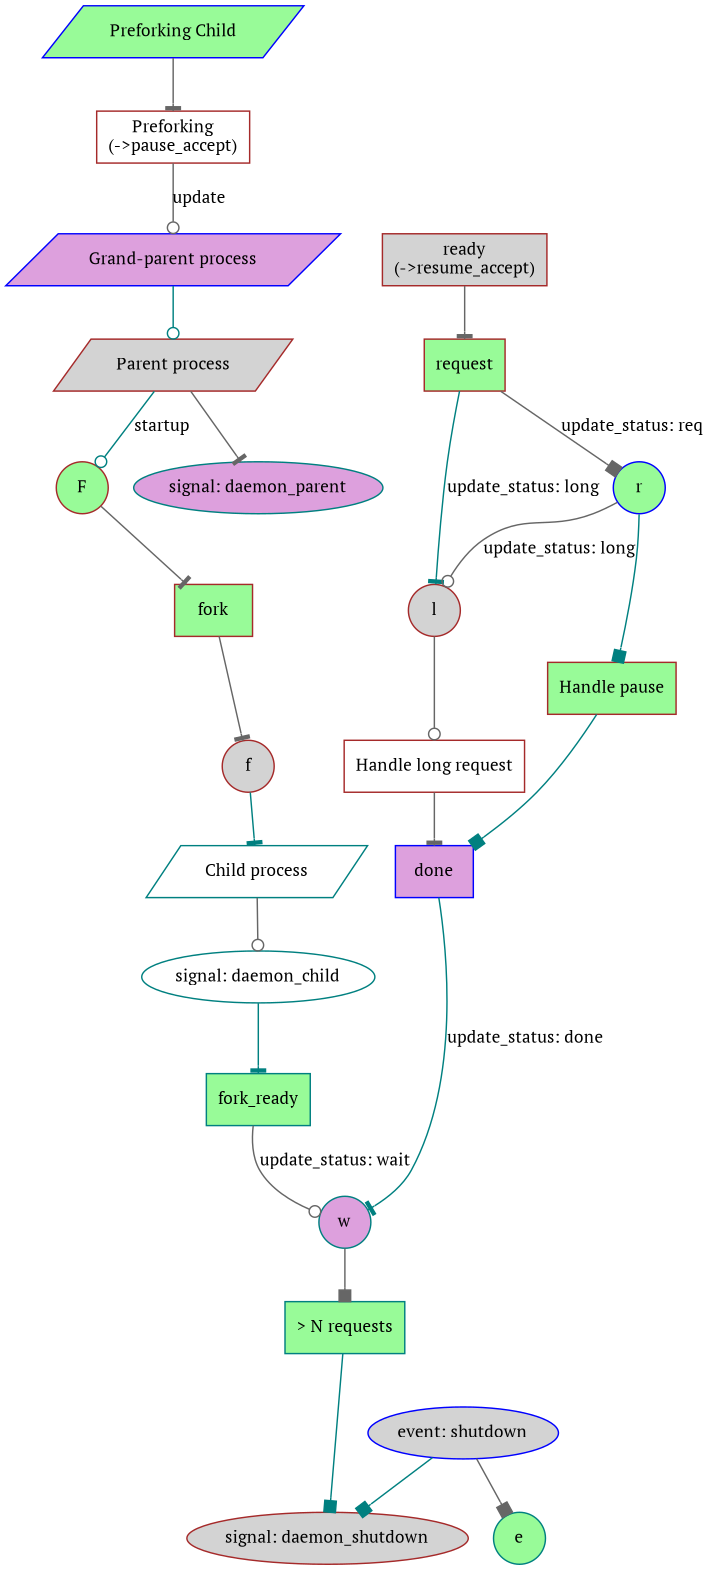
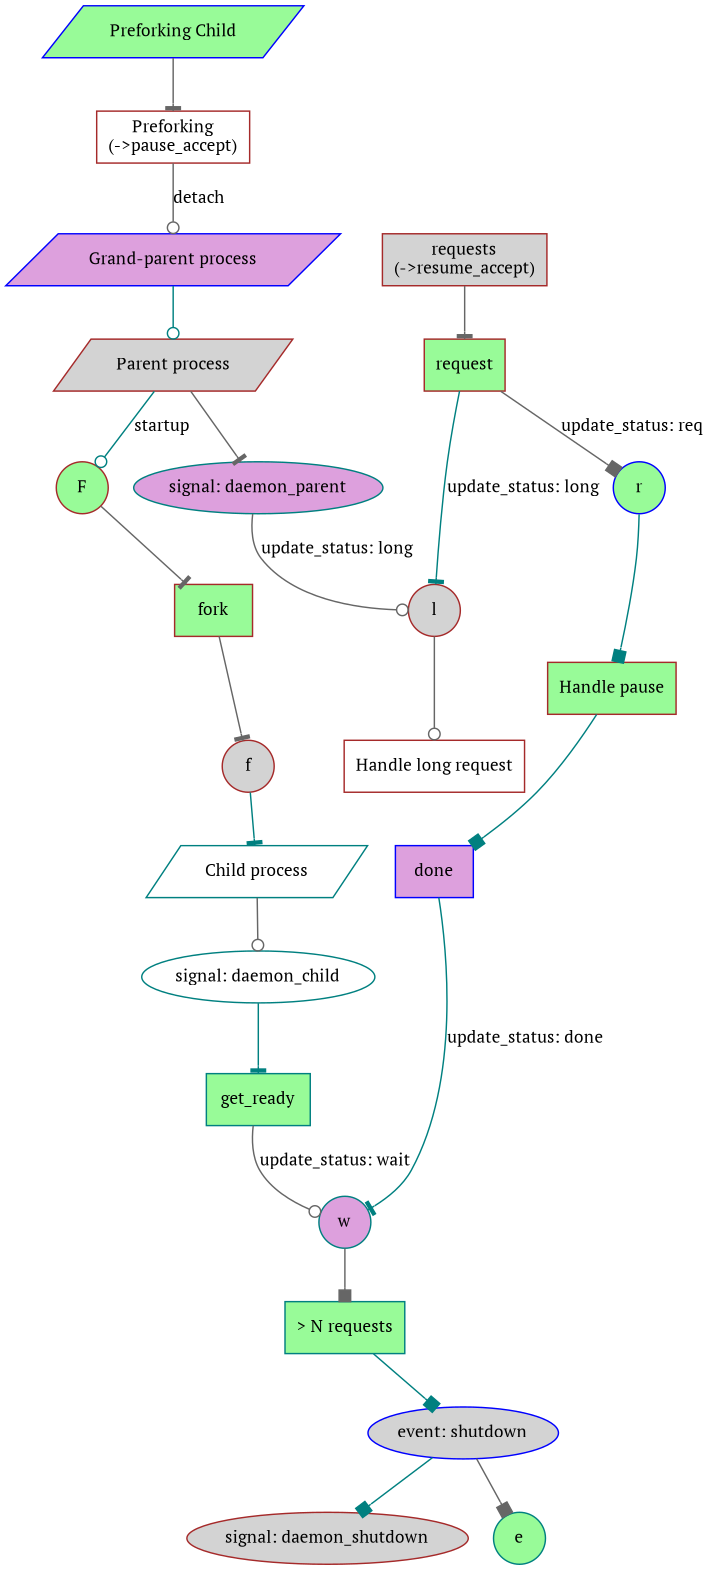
(199, 198) -> (199, 198)
(465, 260) -> (465, 260)
(526, 524) -> (302, 589)
(434, 815) -> none
(258, 1100) -> (258, 1100)
(337, 1426) -> (399, 1376)
